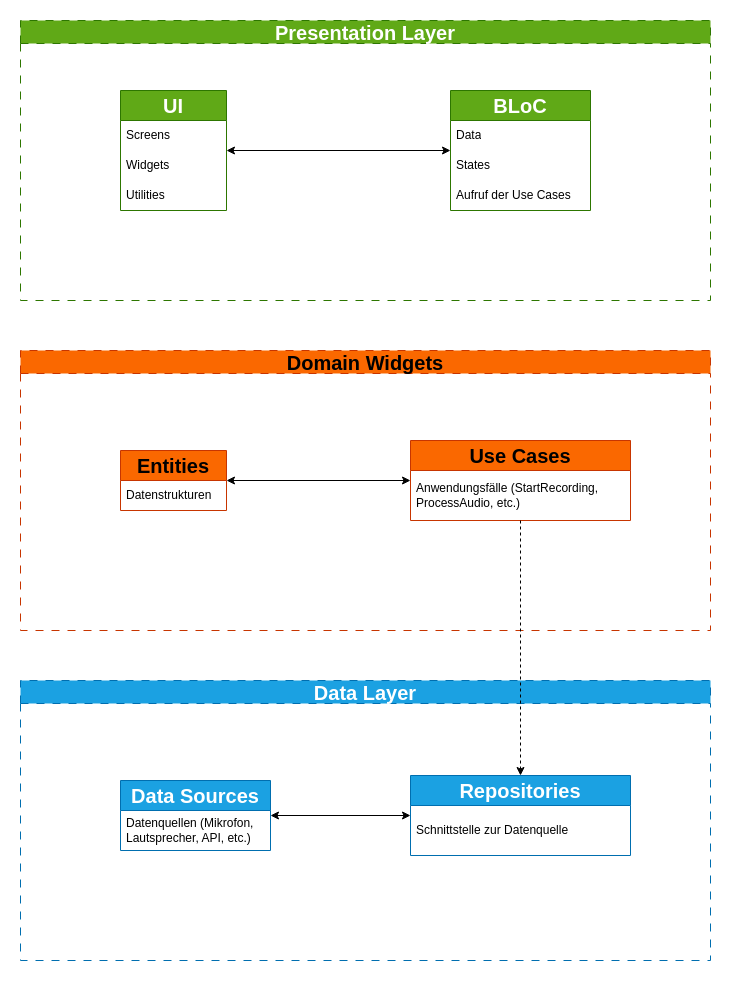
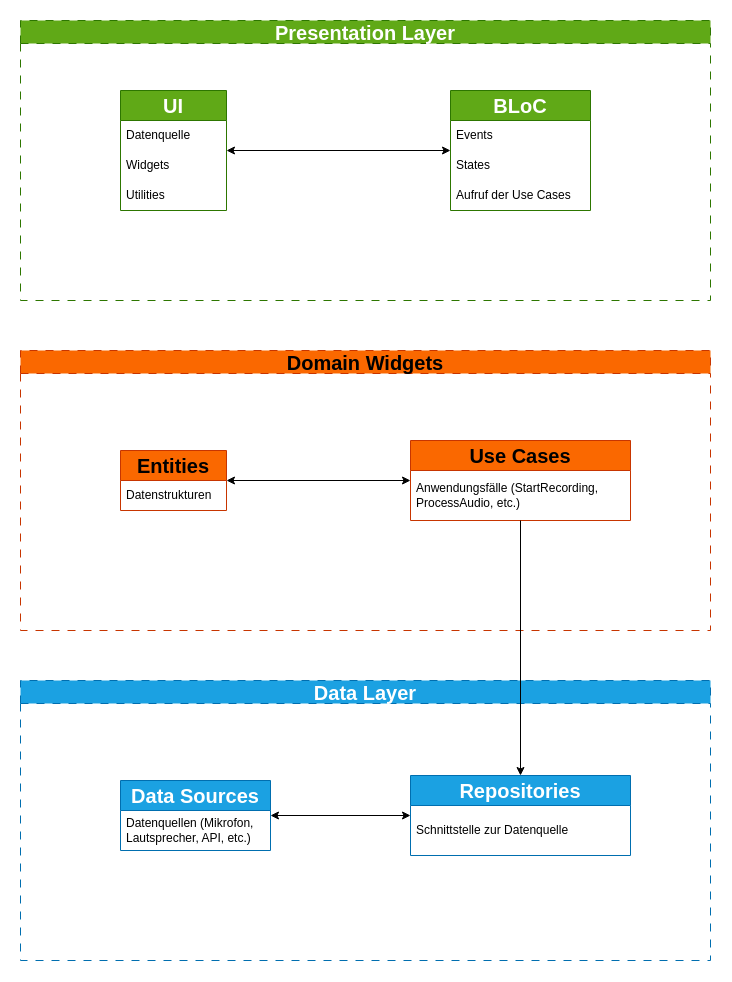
(150, 136) -> (160, 136)
(470, 136) -> (477, 136)
(521, 645) -> (521, 645)
